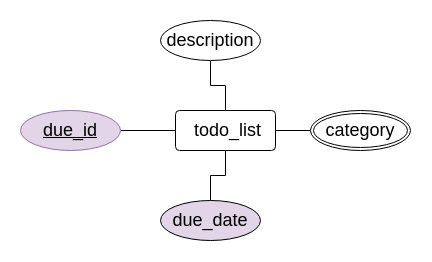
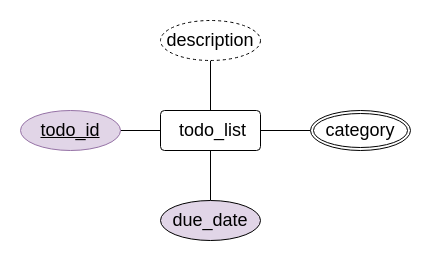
(211, 41) -> (211, 41)
(71, 131) -> (71, 131)
(226, 131) -> (211, 131)
